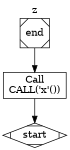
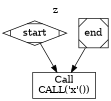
(35, 107) -> (47, 55)
